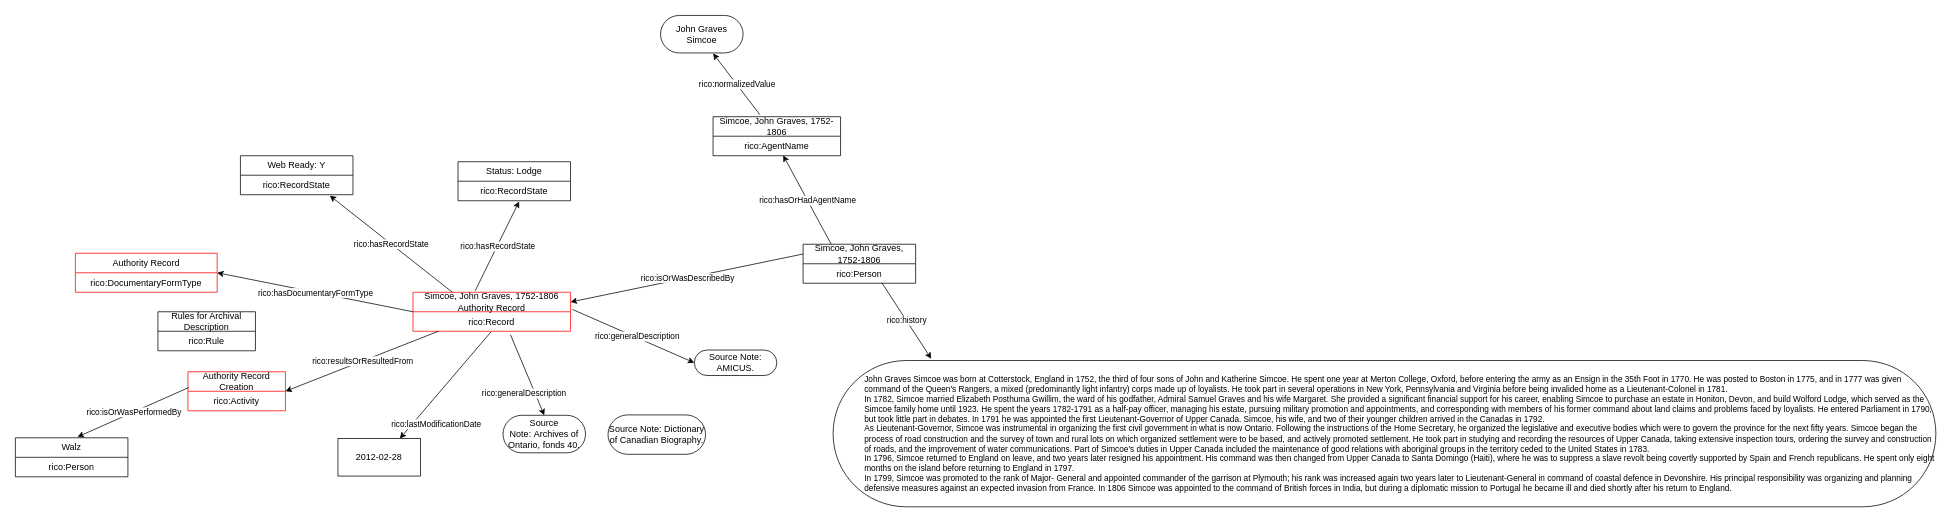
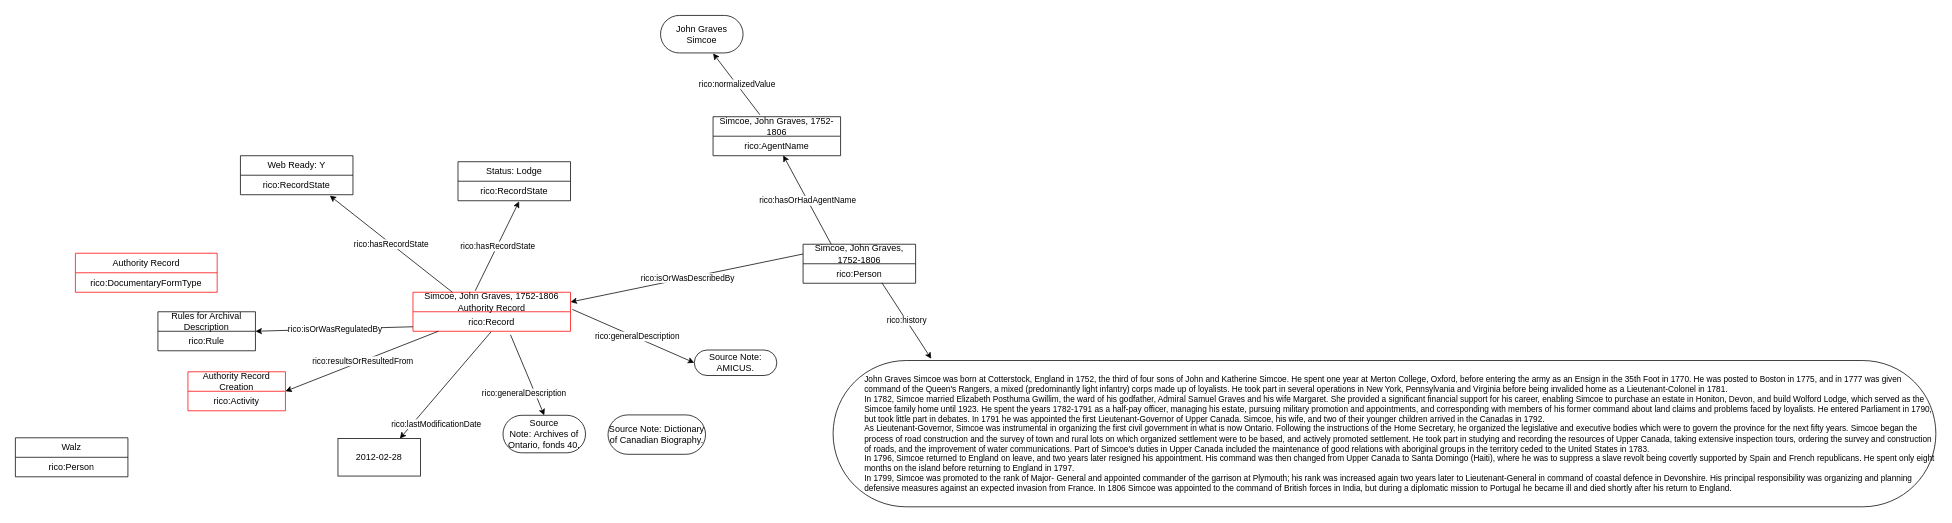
(317, 293) -> none
none -> (330, 329)
(133, 412) -> none
